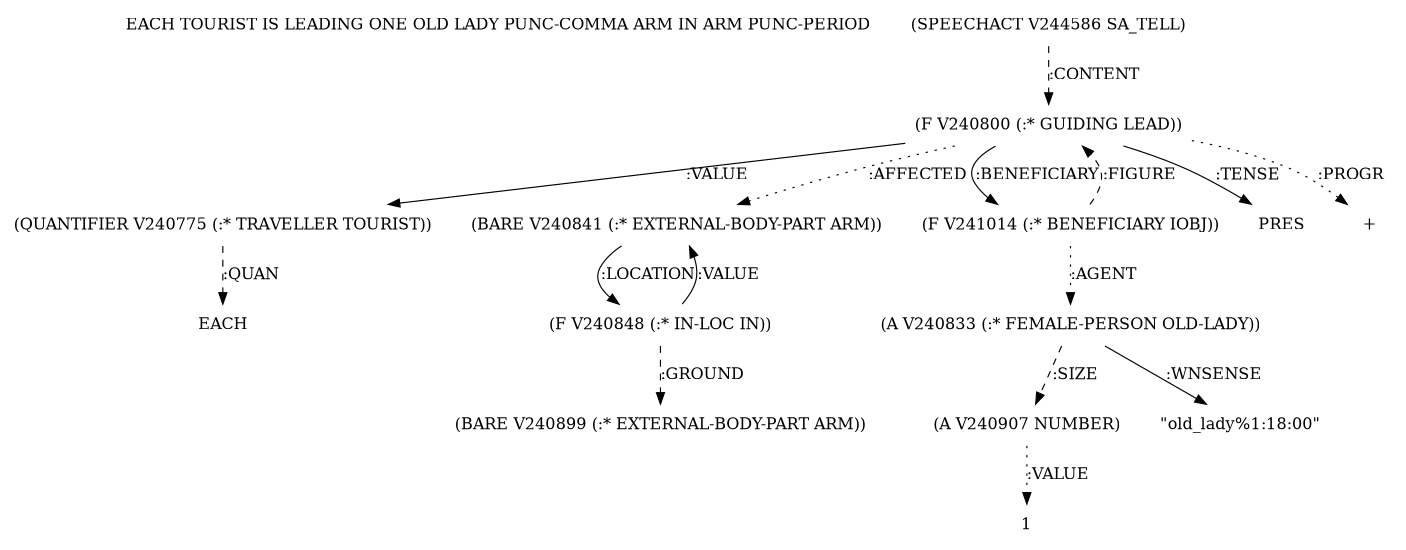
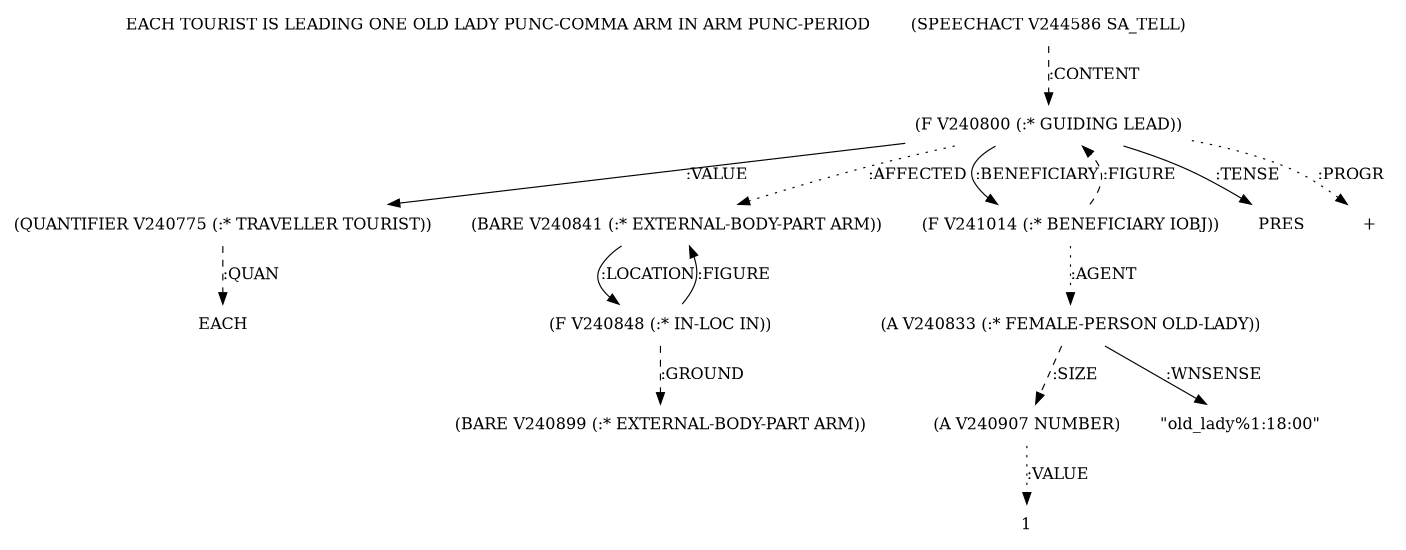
(729, 275) -> (734, 275)
